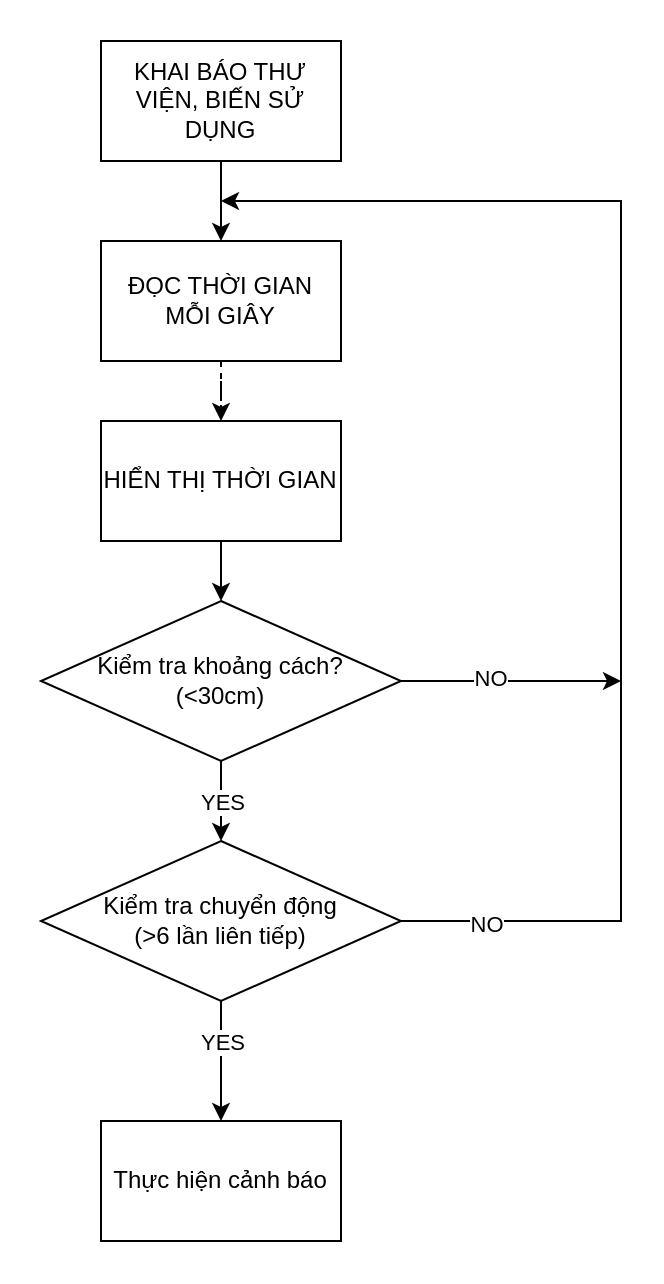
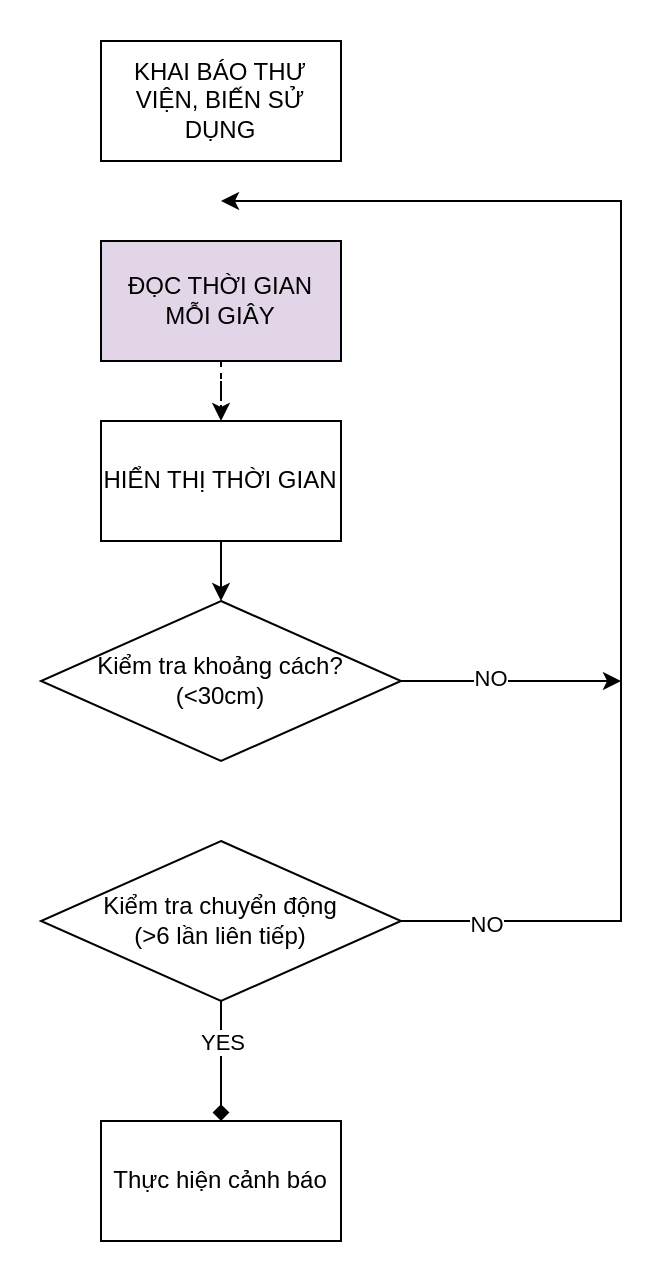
(221, 194) -> none
(221, 301) -> (221, 301)
(221, 794) -> none
(221, 1106) -> (221, 1105)
